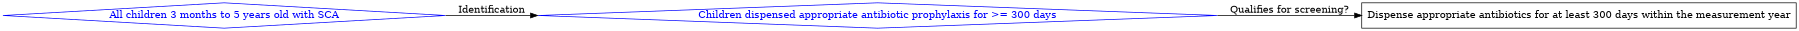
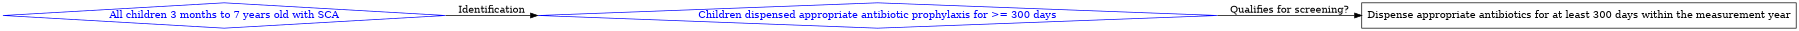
(224, 15) -> (224, 15)
